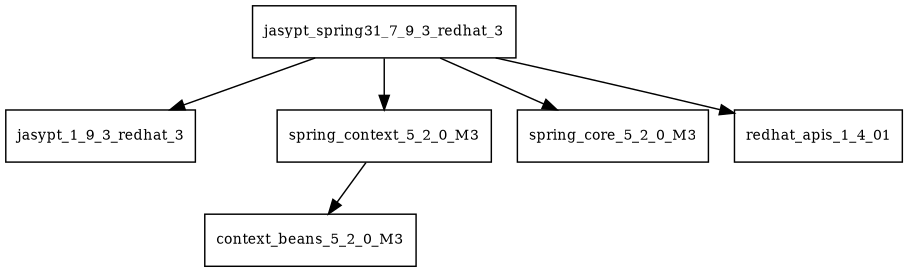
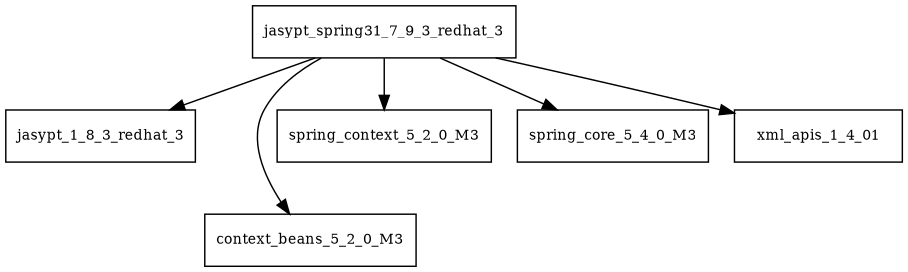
(101, 136) -> (101, 136)
(613, 136) -> (613, 136)
(818, 136) -> (818, 136)
(352, 182) -> (260, 119)
